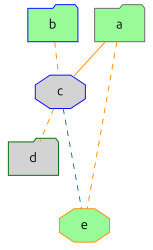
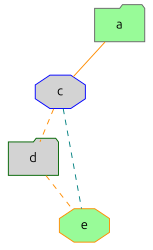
(53, 25) -> none
(102, 125) -> (59, 193)
